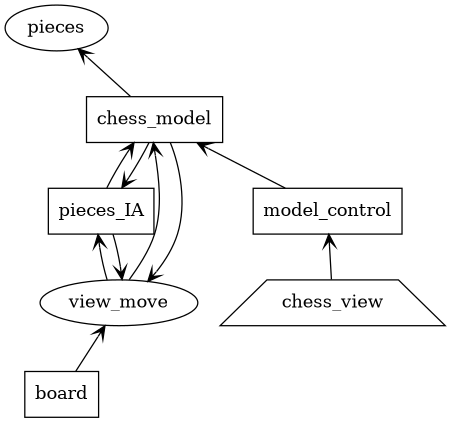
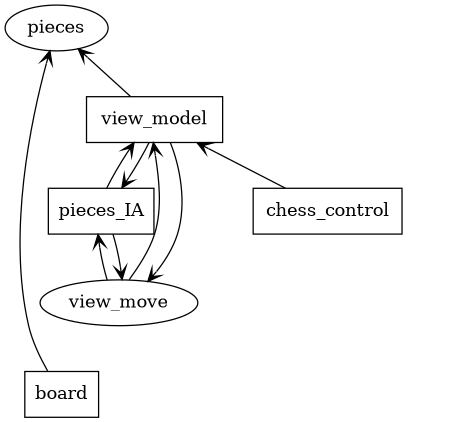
(155, 120) -> (155, 120)
(328, 211) -> (328, 211)
(333, 303) -> none
(87, 354) -> (21, 218)
